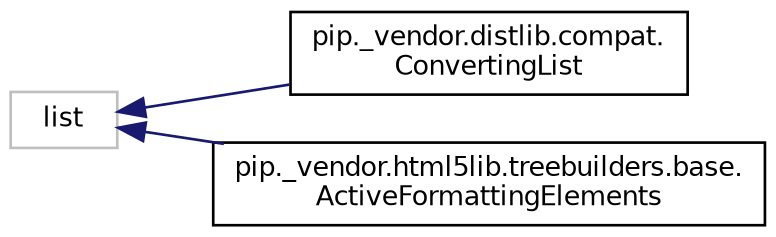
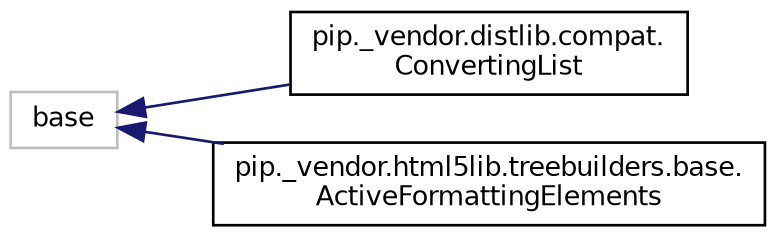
(64, 120) -> (64, 120)
